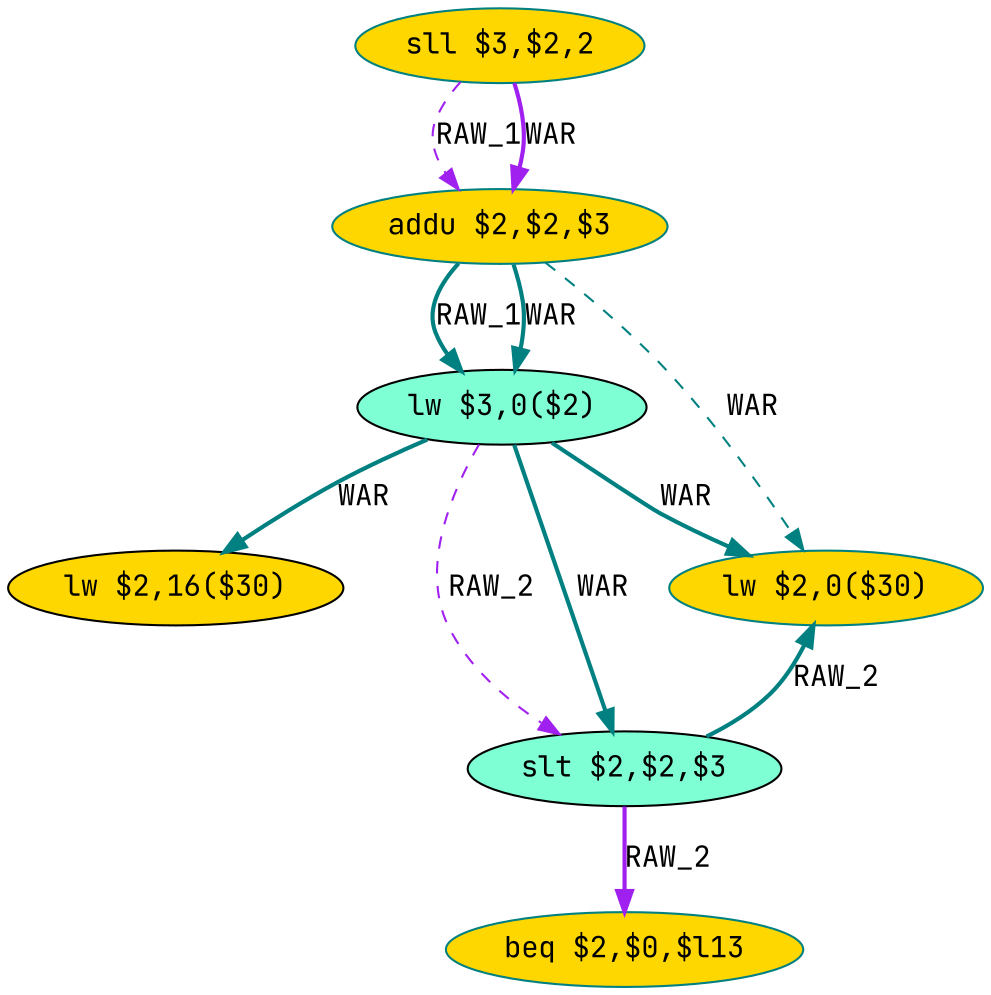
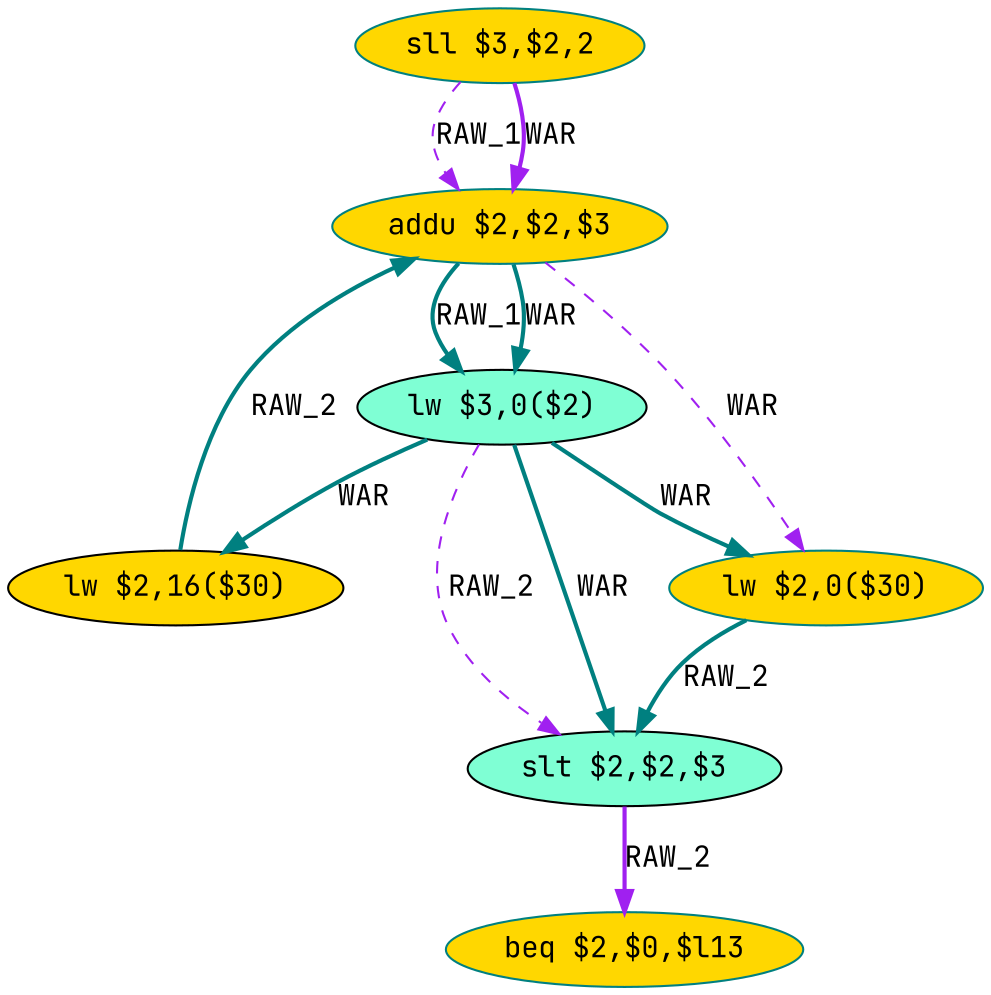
none -> (246, 377)
(681, 386) -> (681, 386)
(764, 699) -> (688, 658)
